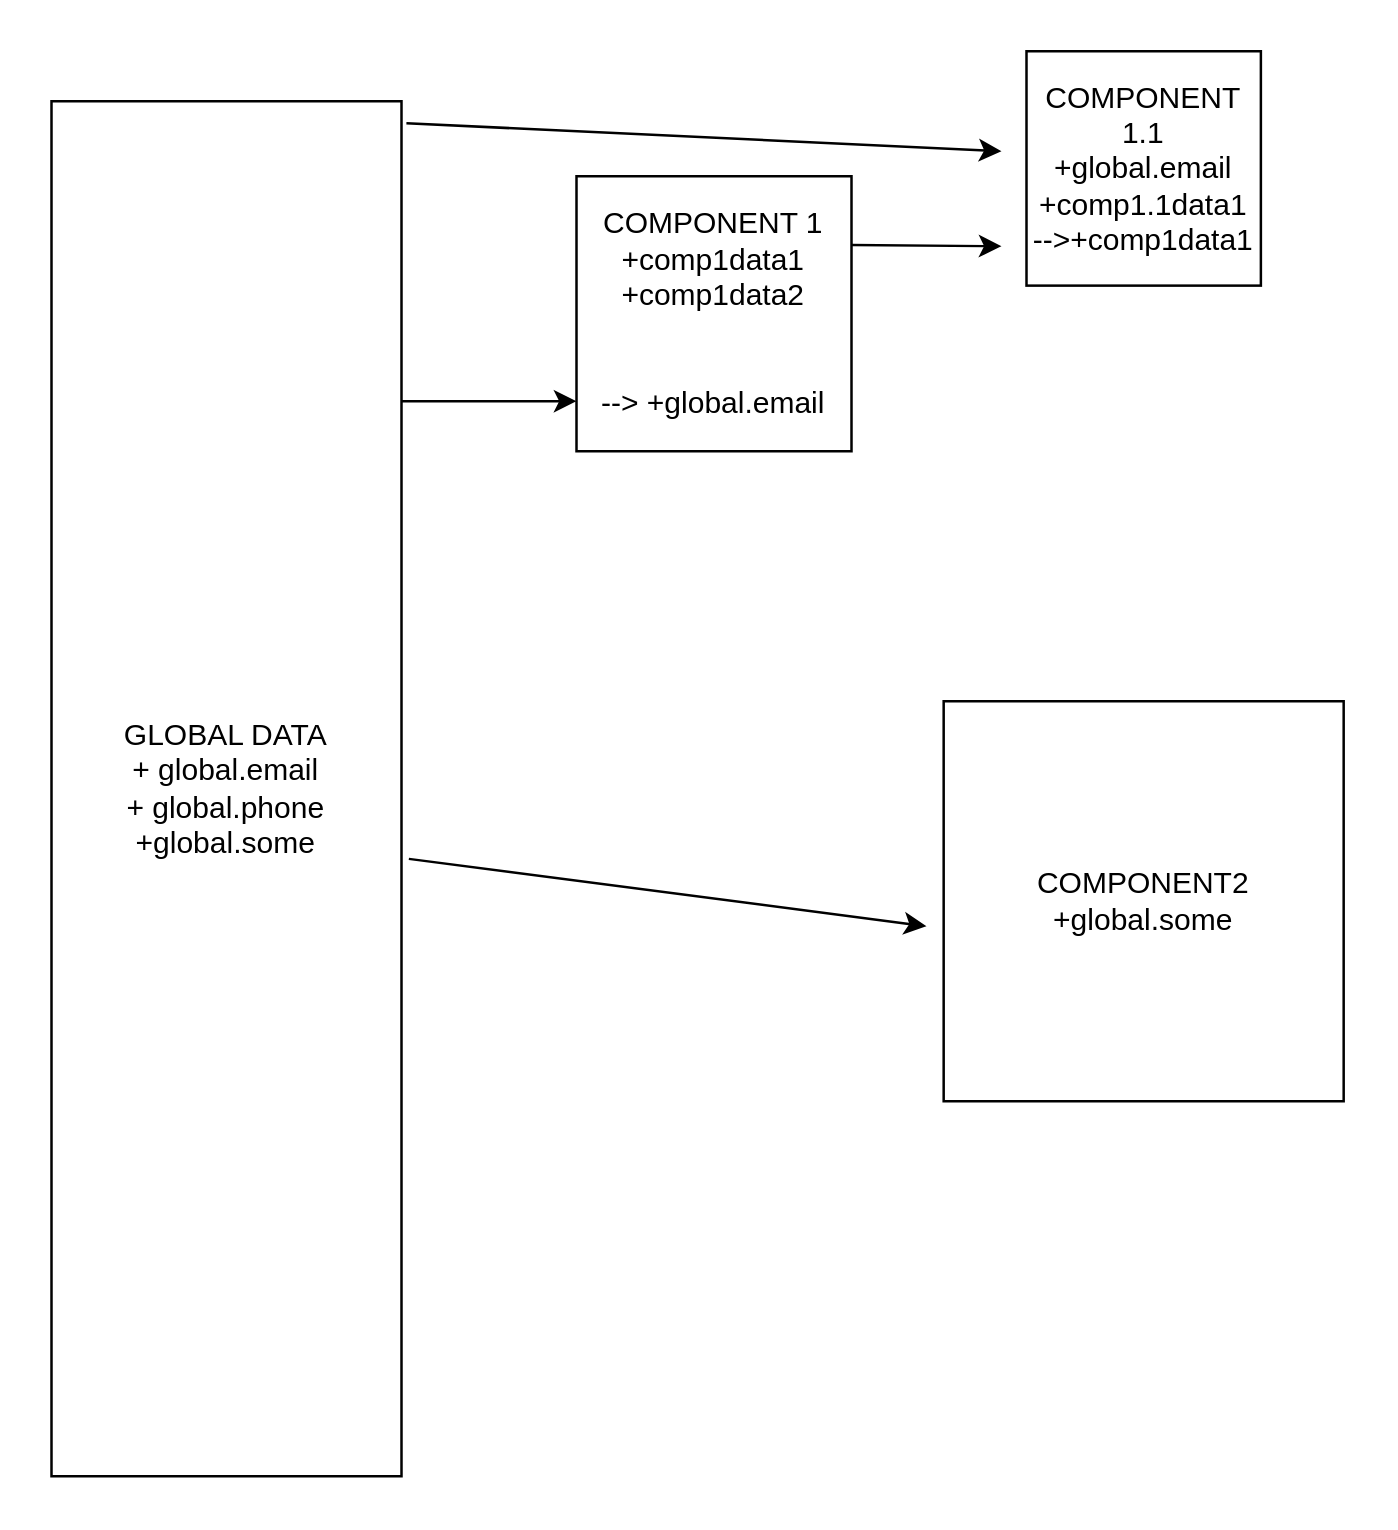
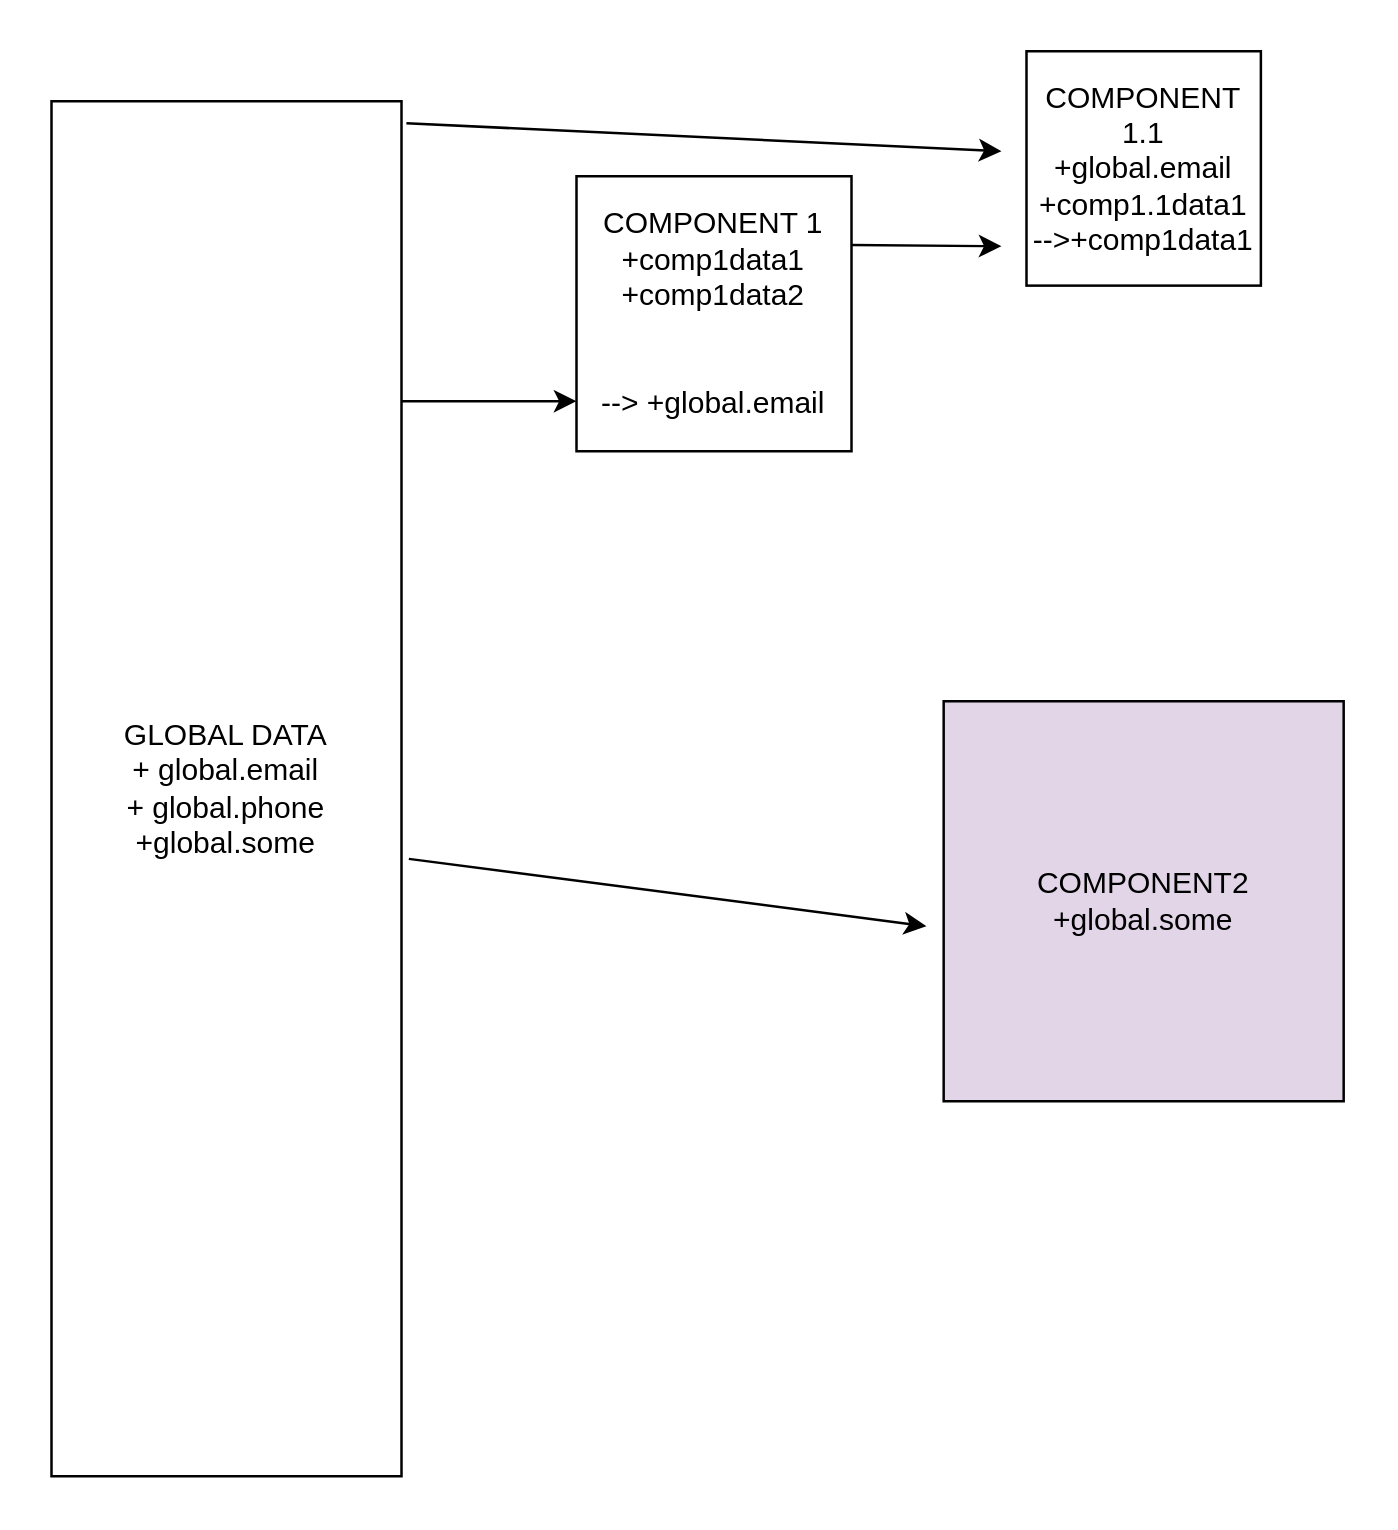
(1143, 901) -> (1143, 901)
